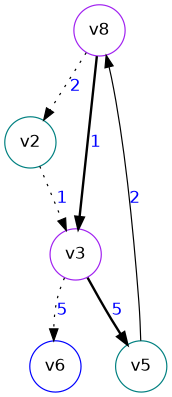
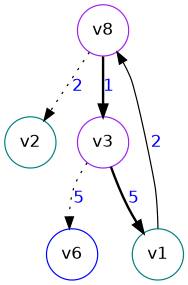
(51, 193) -> none
(141, 366) -> (158, 254)
